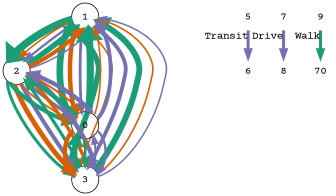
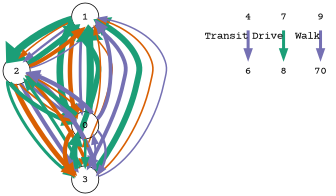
(248, 17) -> (248, 17)
(284, 40) -> (284, 40)
(321, 40) -> (321, 40)
